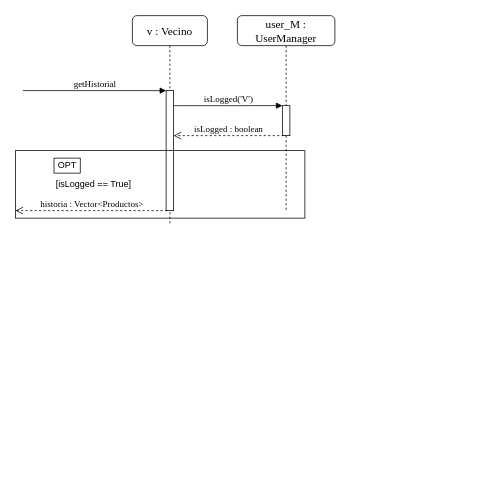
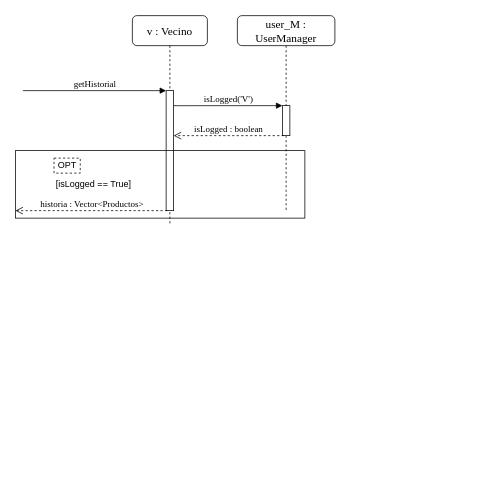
(67, 165) -> (67, 165)
